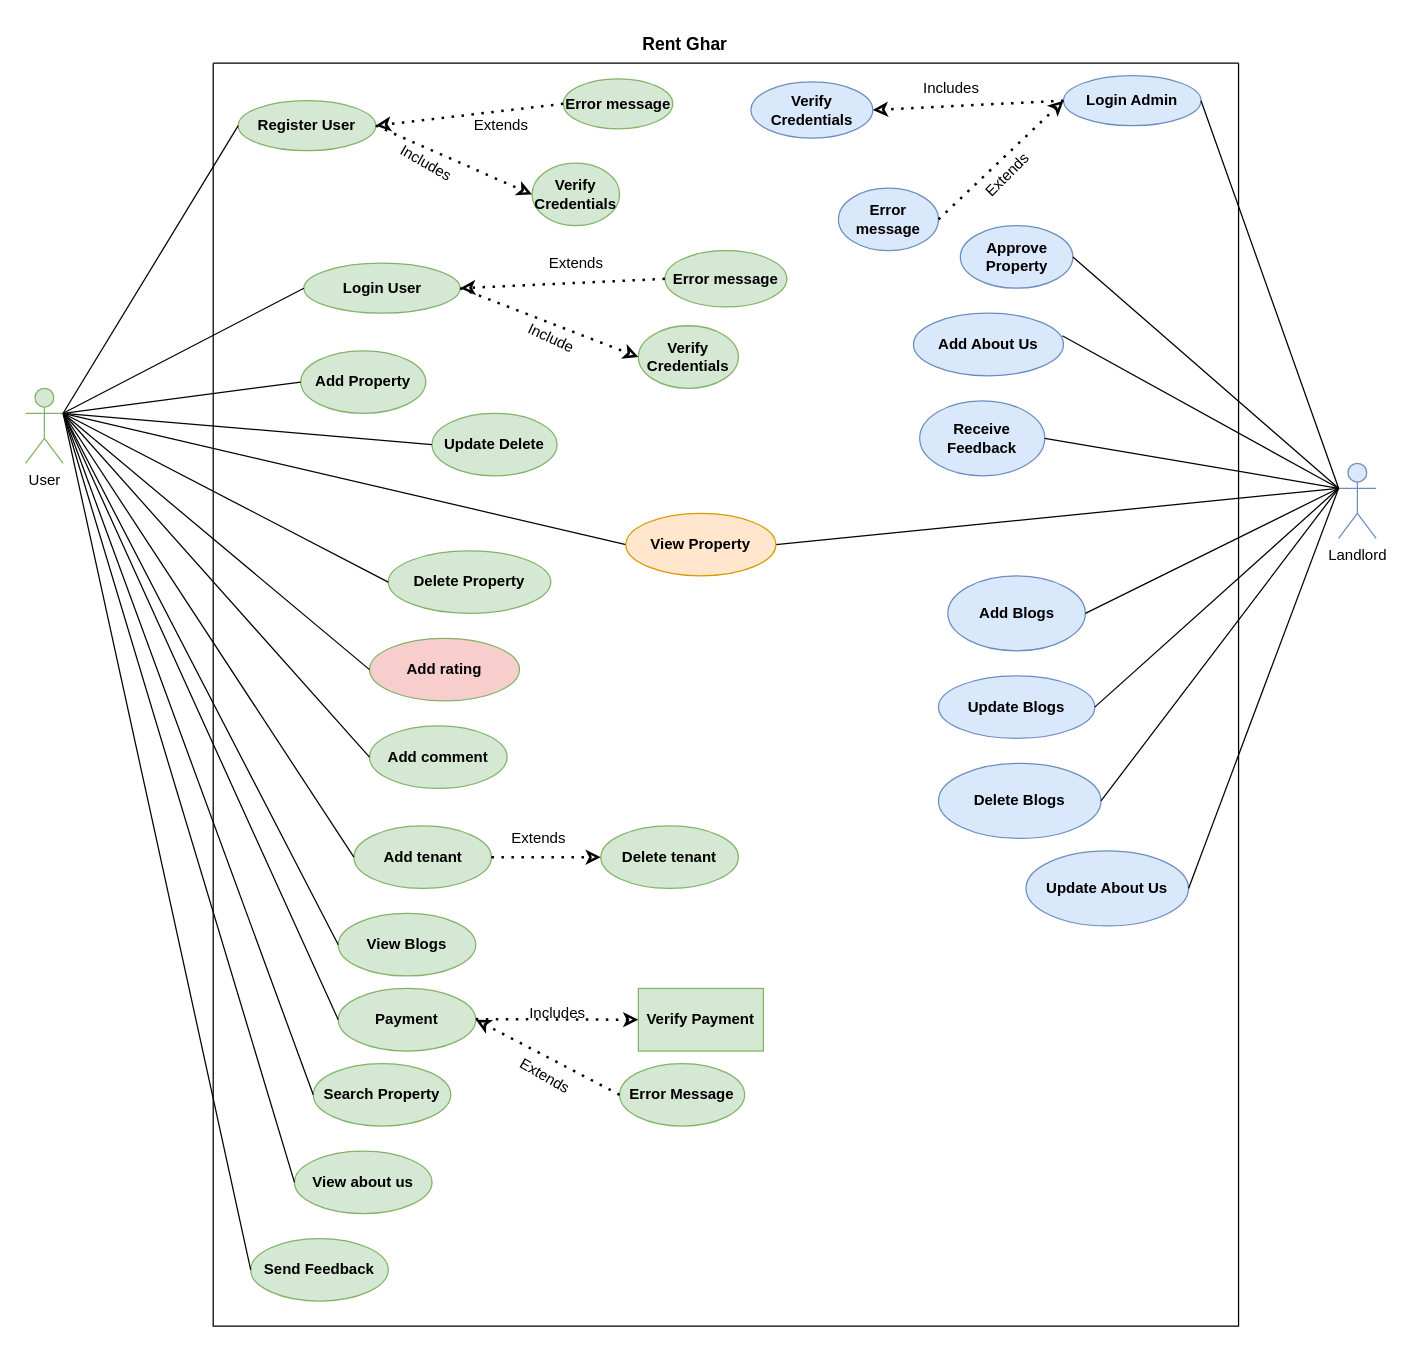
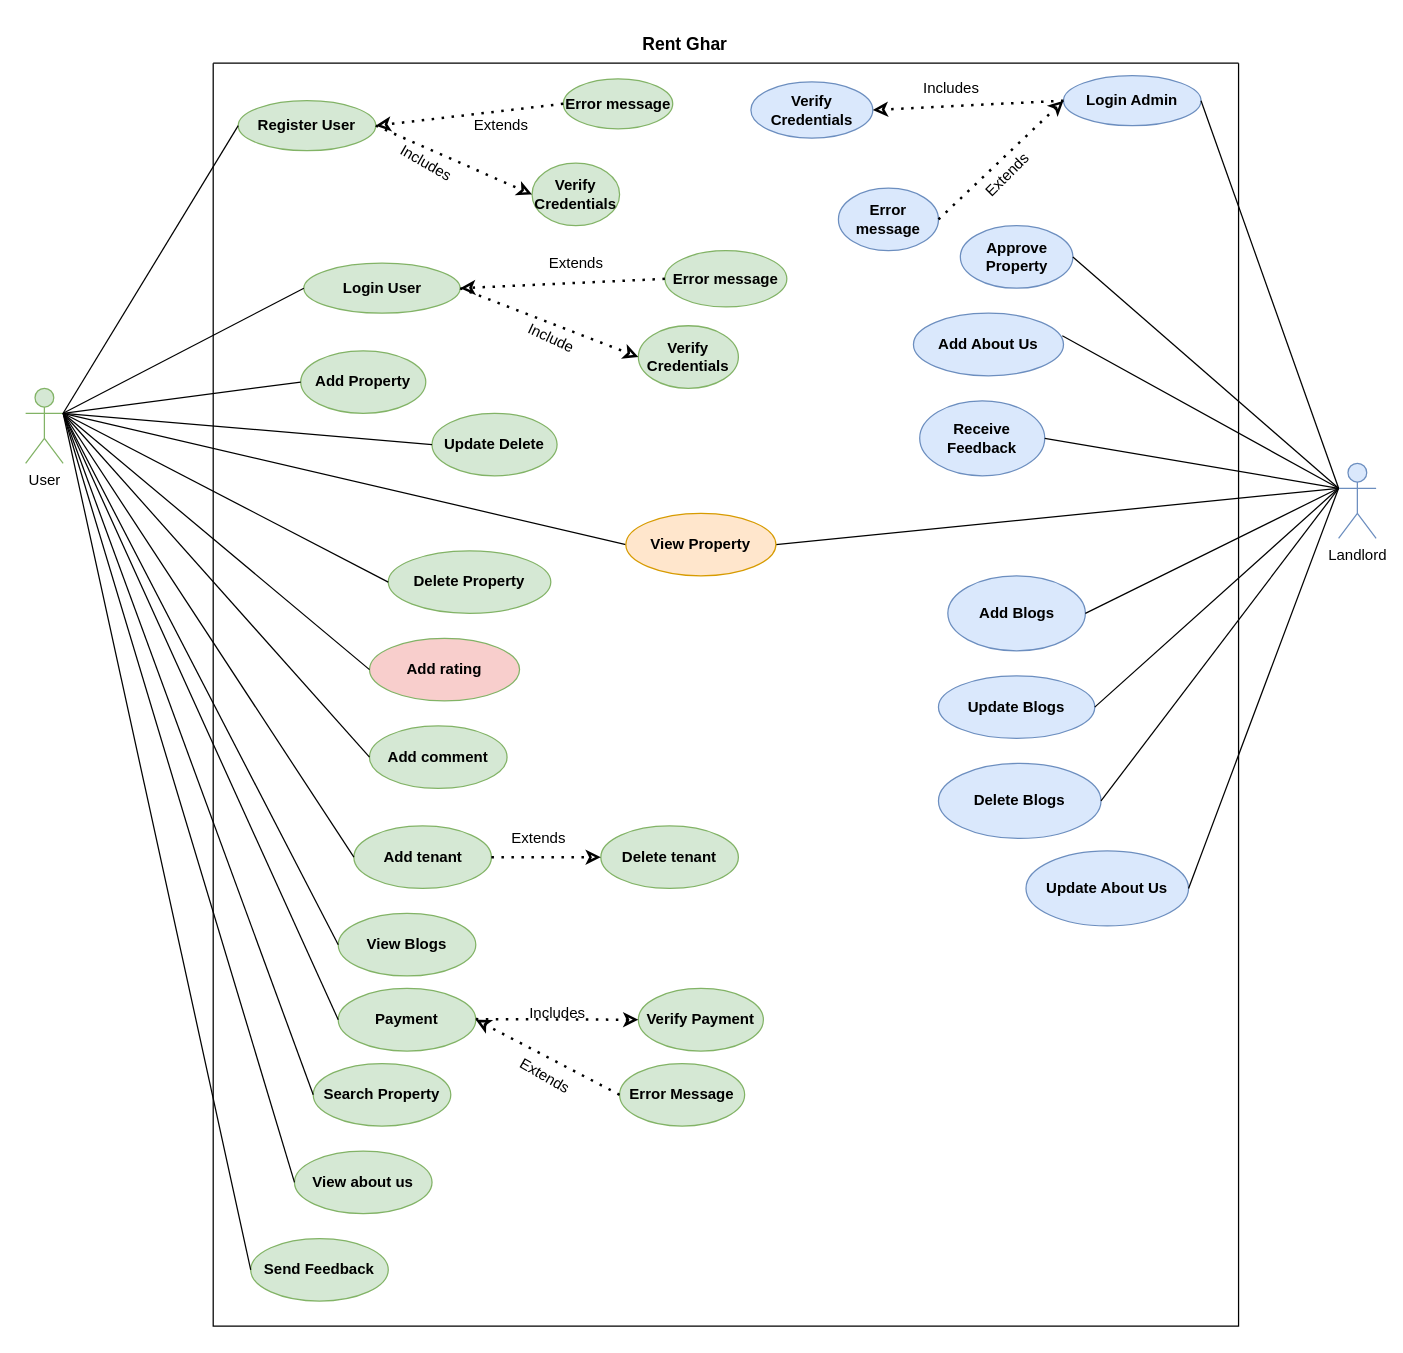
(701, 1019) -> (701, 1019)
